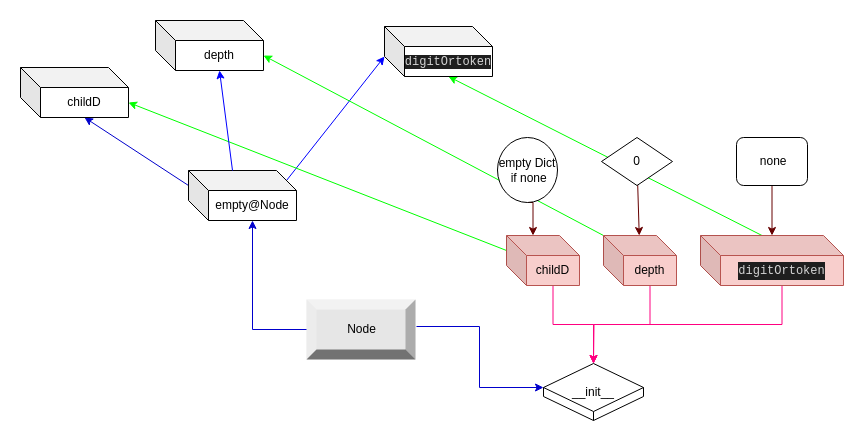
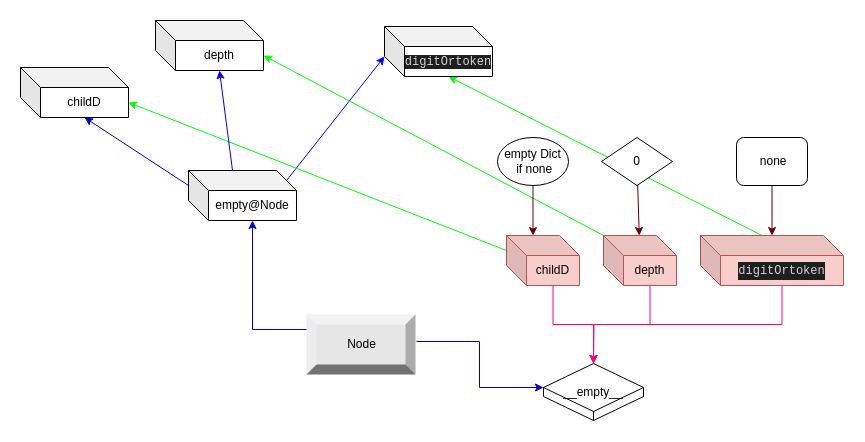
(528, 170) -> (533, 162)
(361, 330) -> (361, 345)
(594, 393) -> (594, 393)
